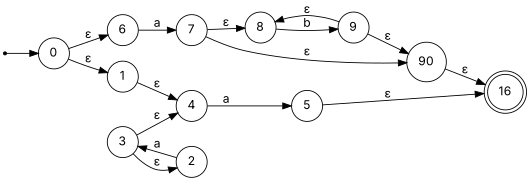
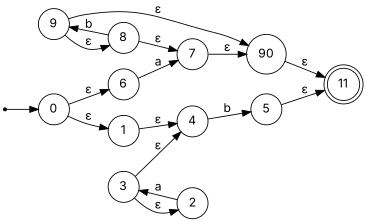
(222, 29) -> (154, 45)
(505, 92) -> (344, 84)
(226, 99) -> (227, 109)
